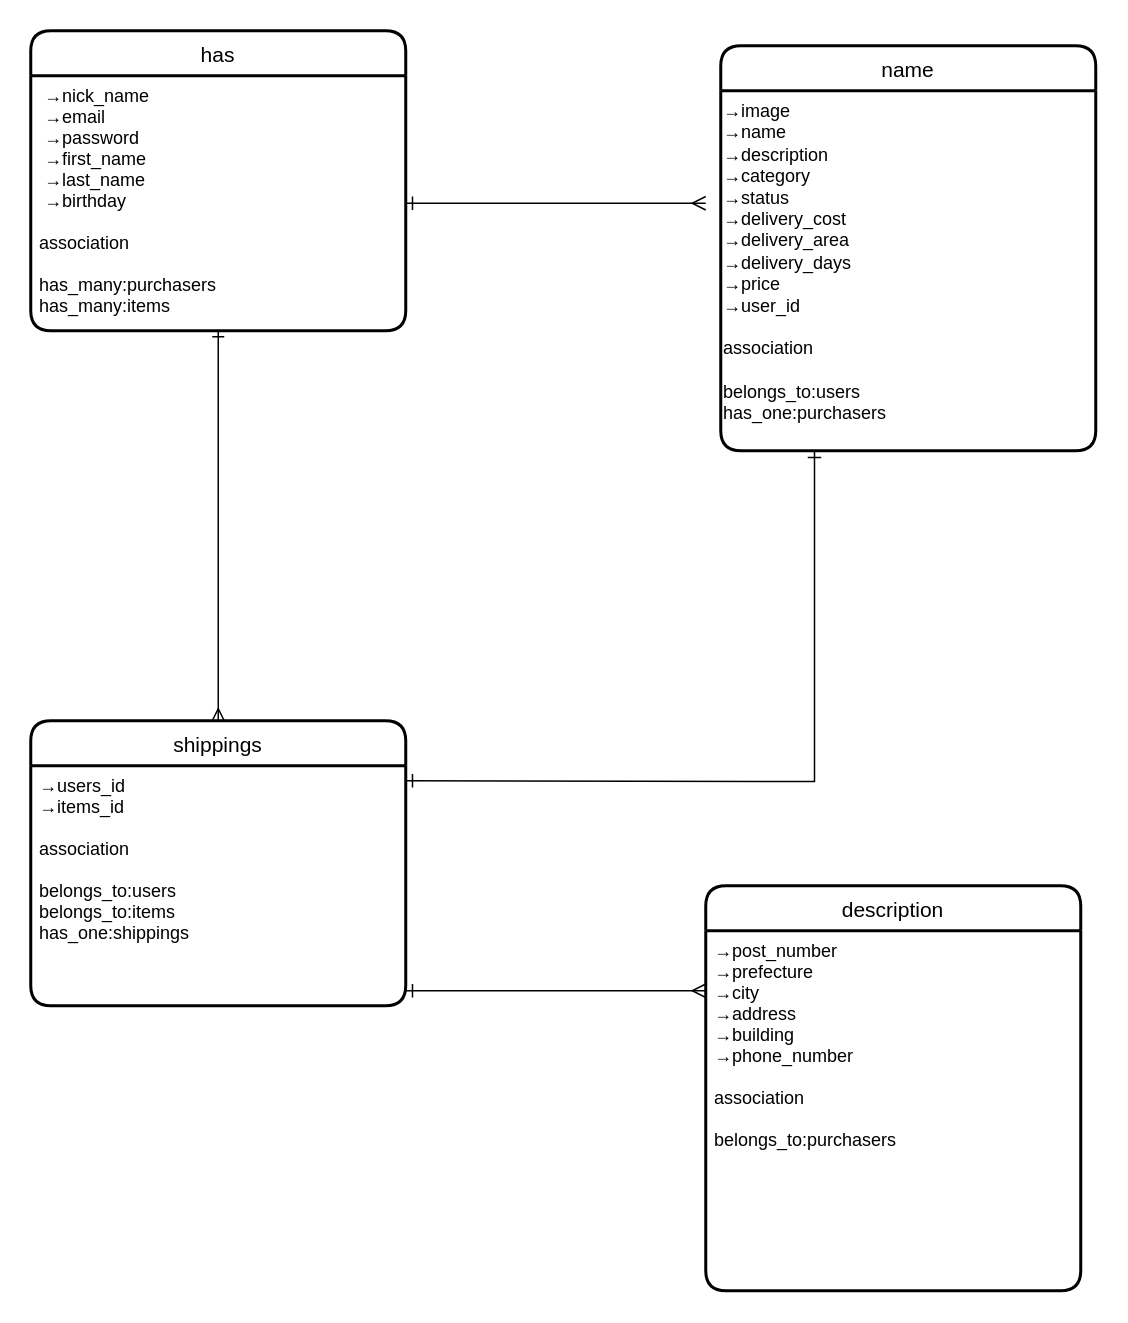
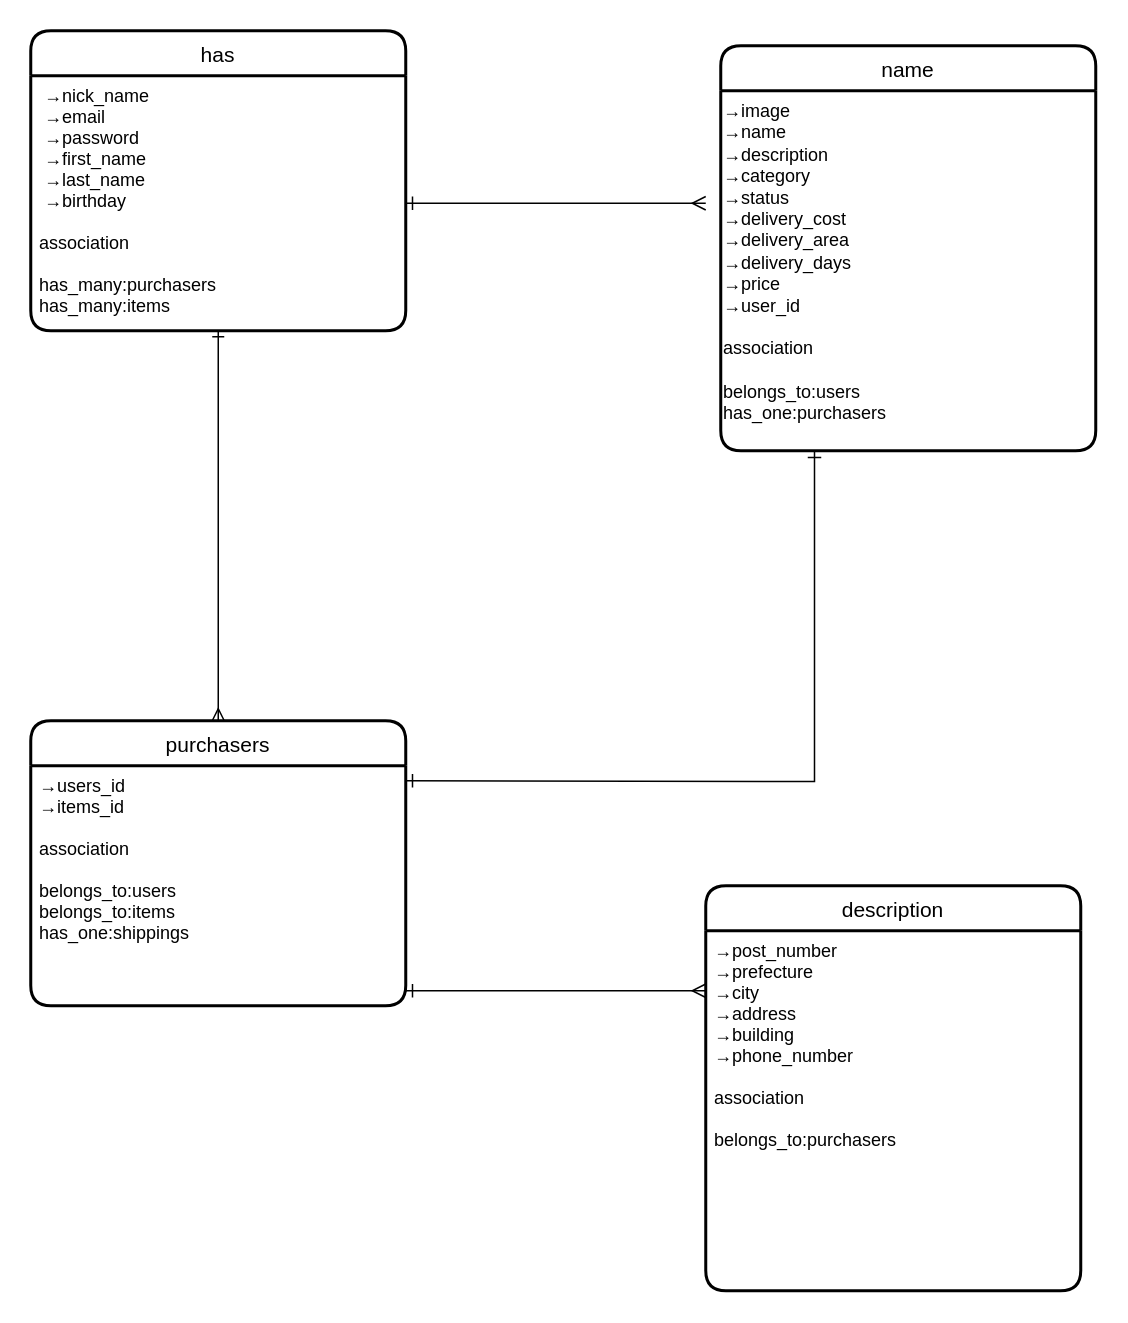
(218, 745) -> (218, 745)
